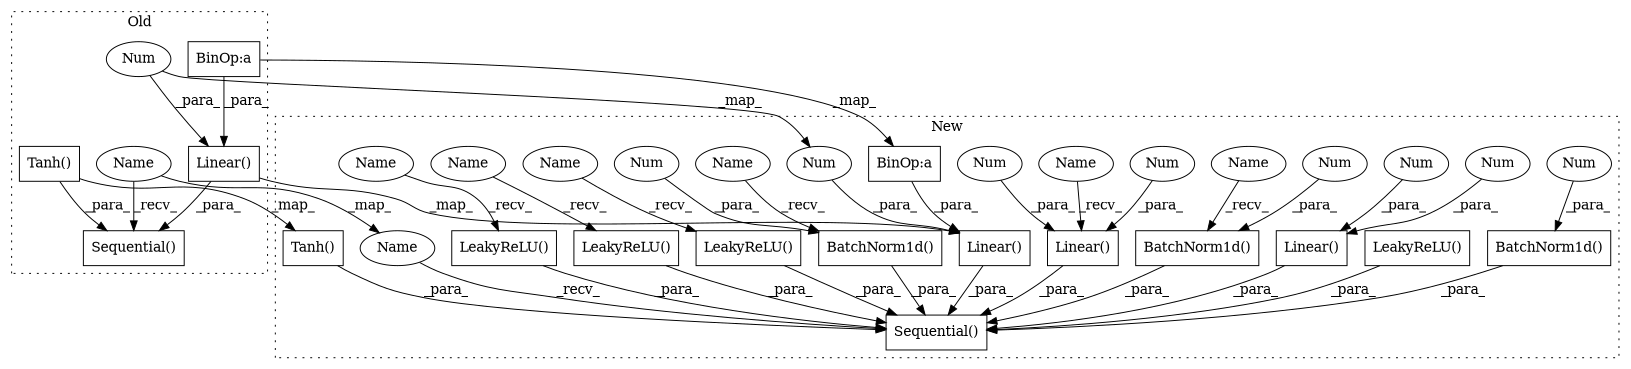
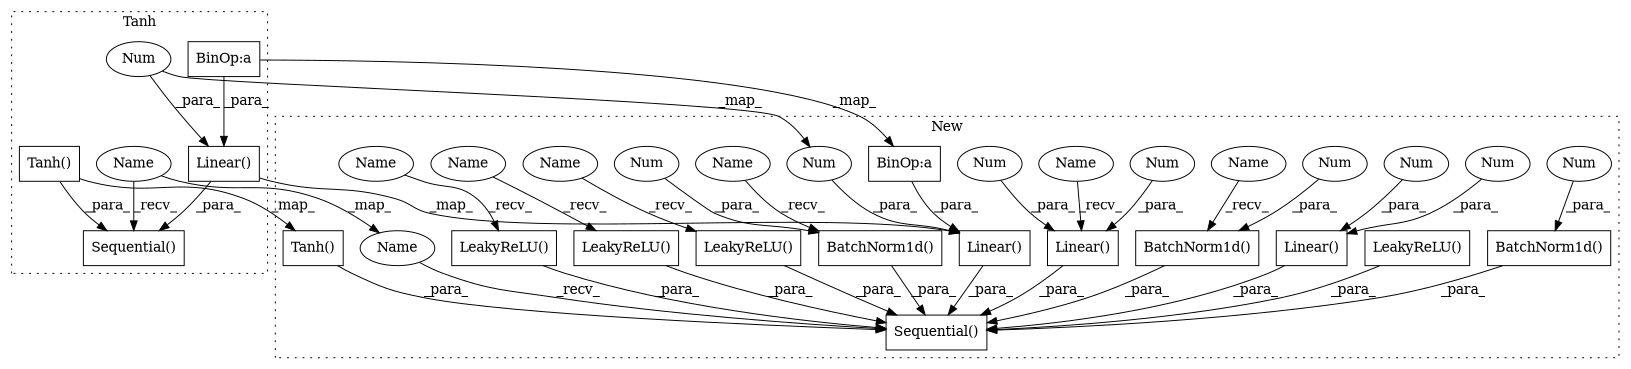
(140, 23) -> (140, 23)
